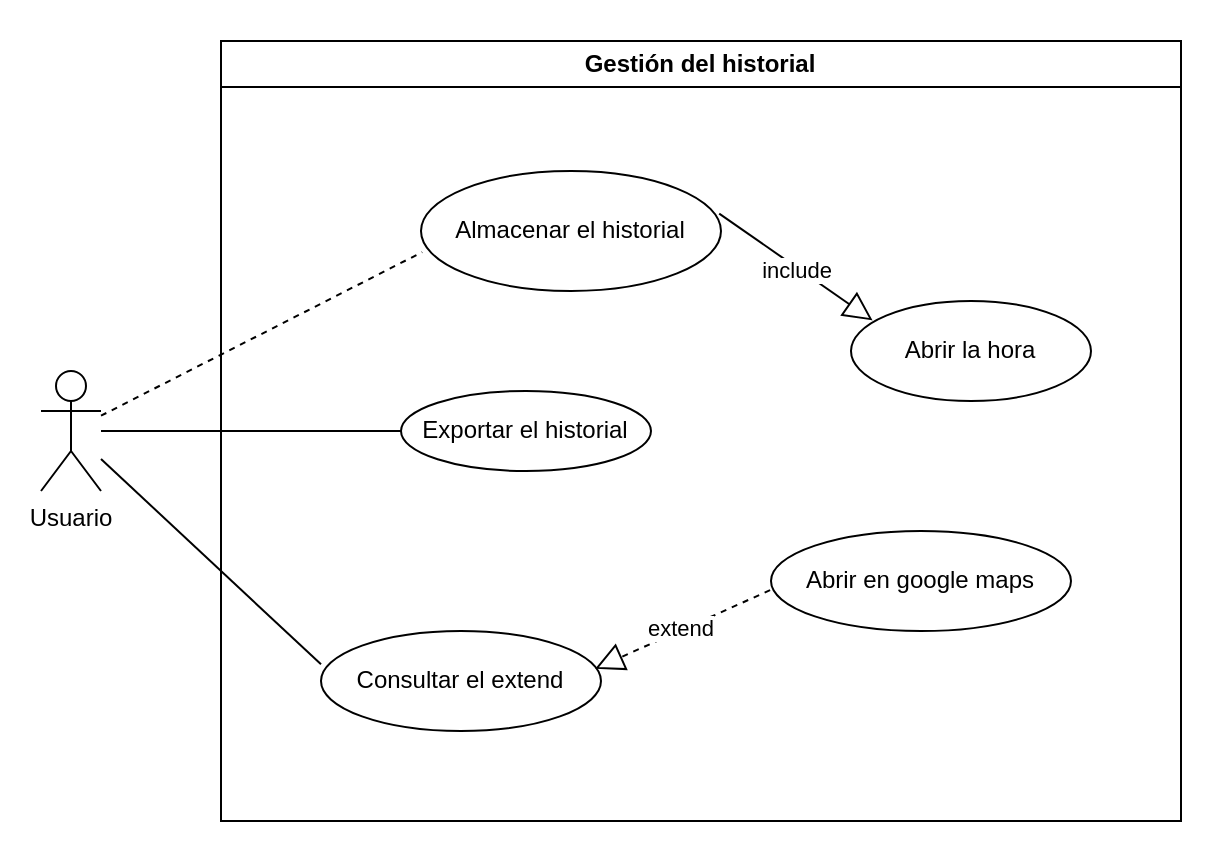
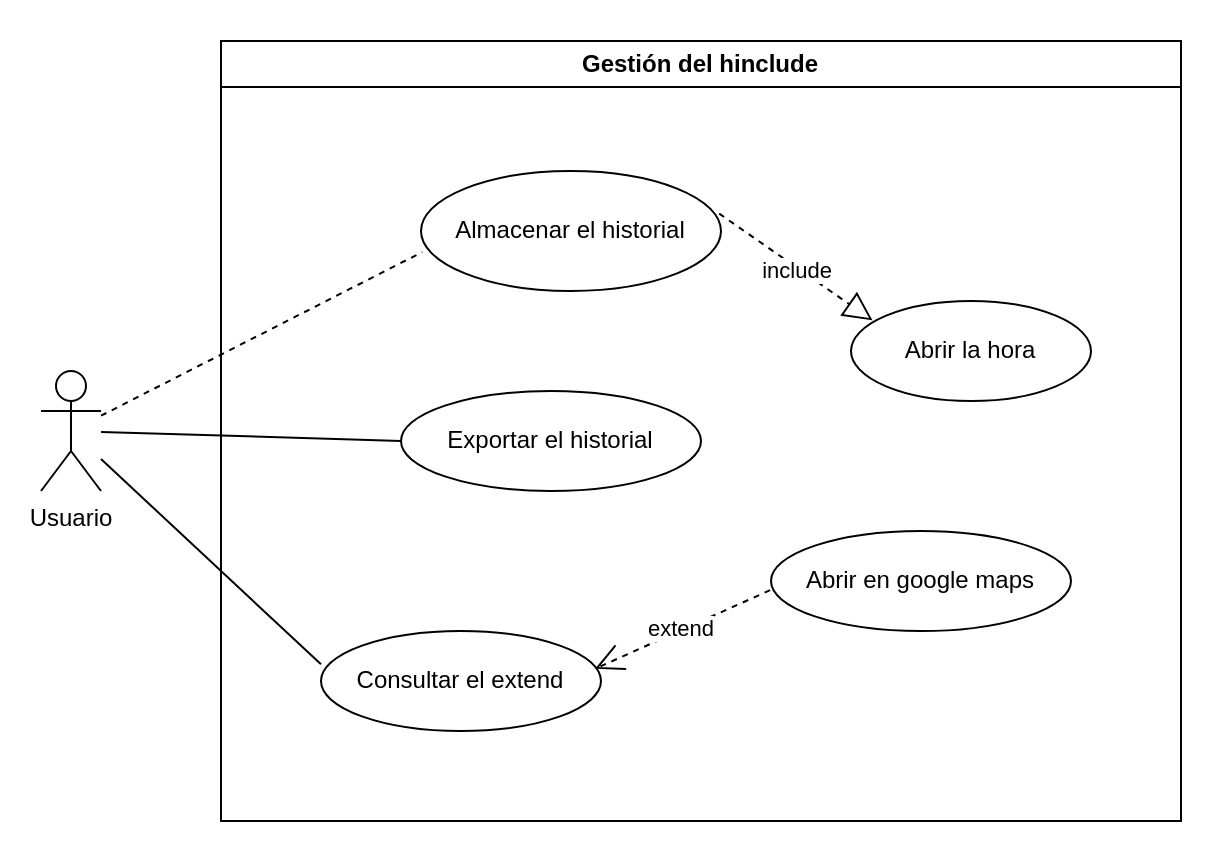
(701, 65) -> (701, 65)
(750, 235) -> (750, 235)
(526, 431) -> (551, 441)
(623, 656) -> (612, 661)
